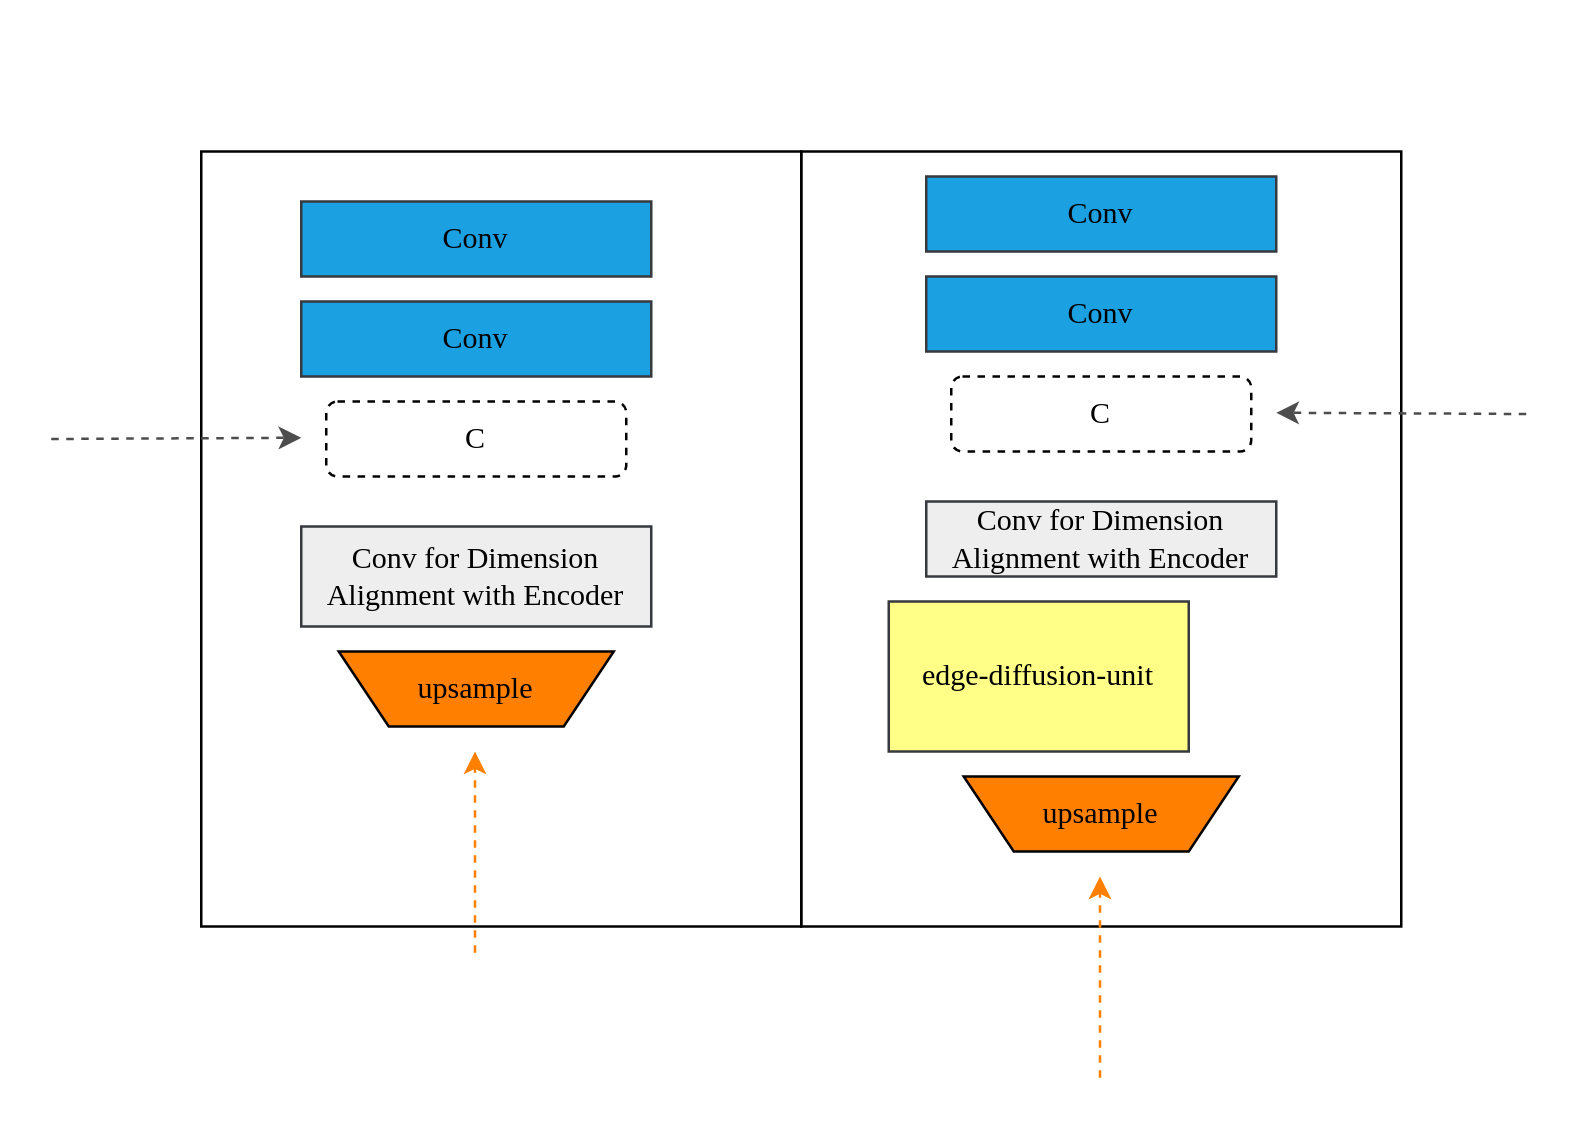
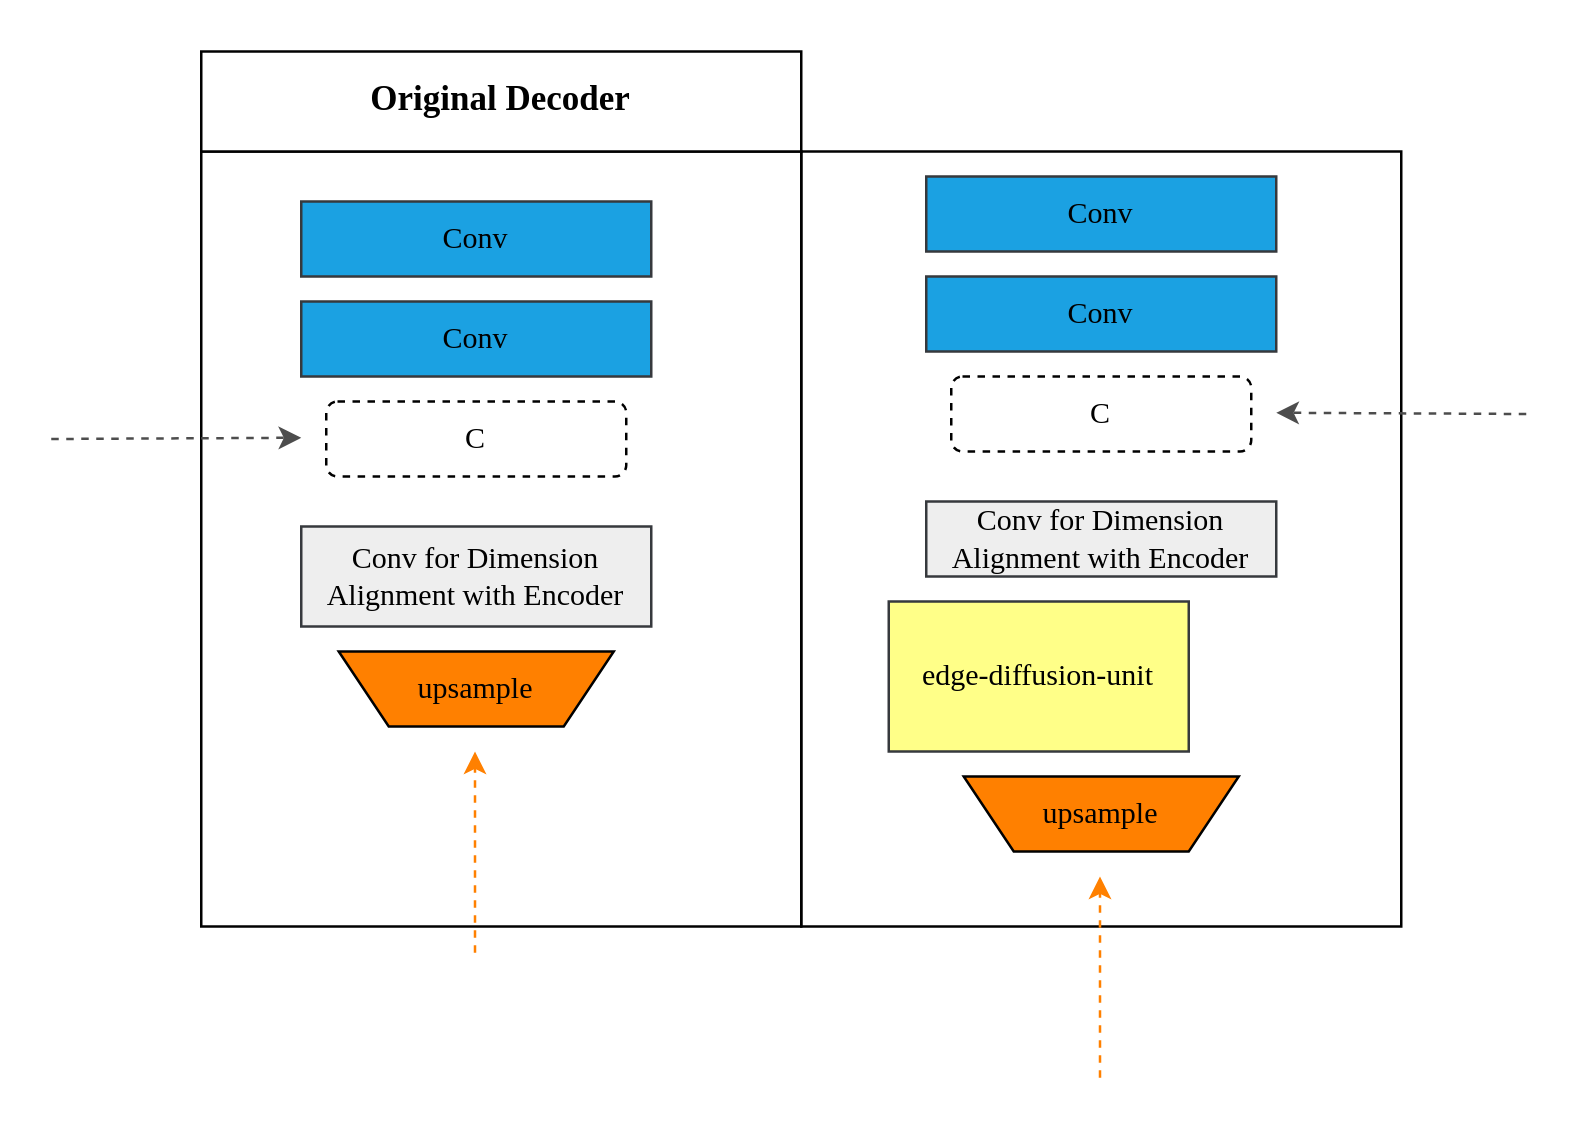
none -> (501, 101)
